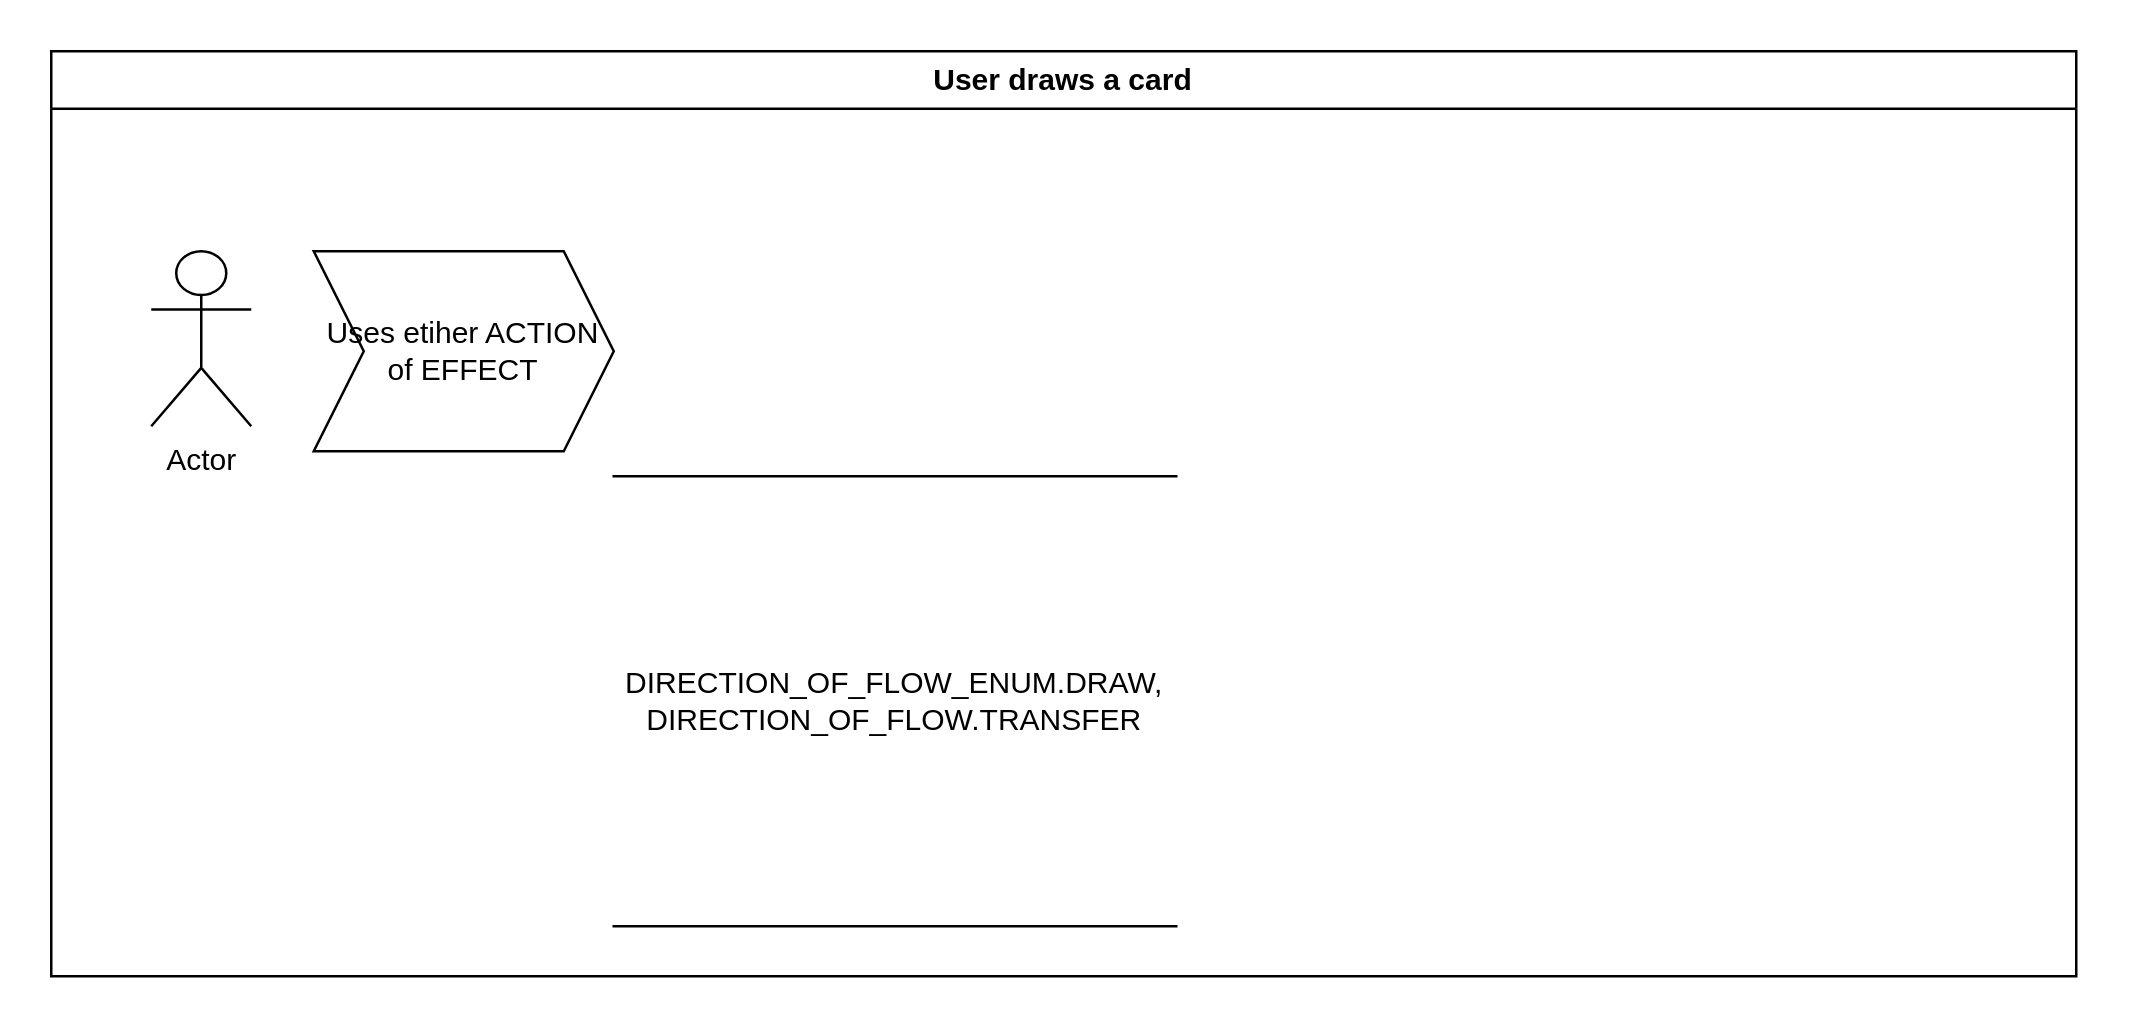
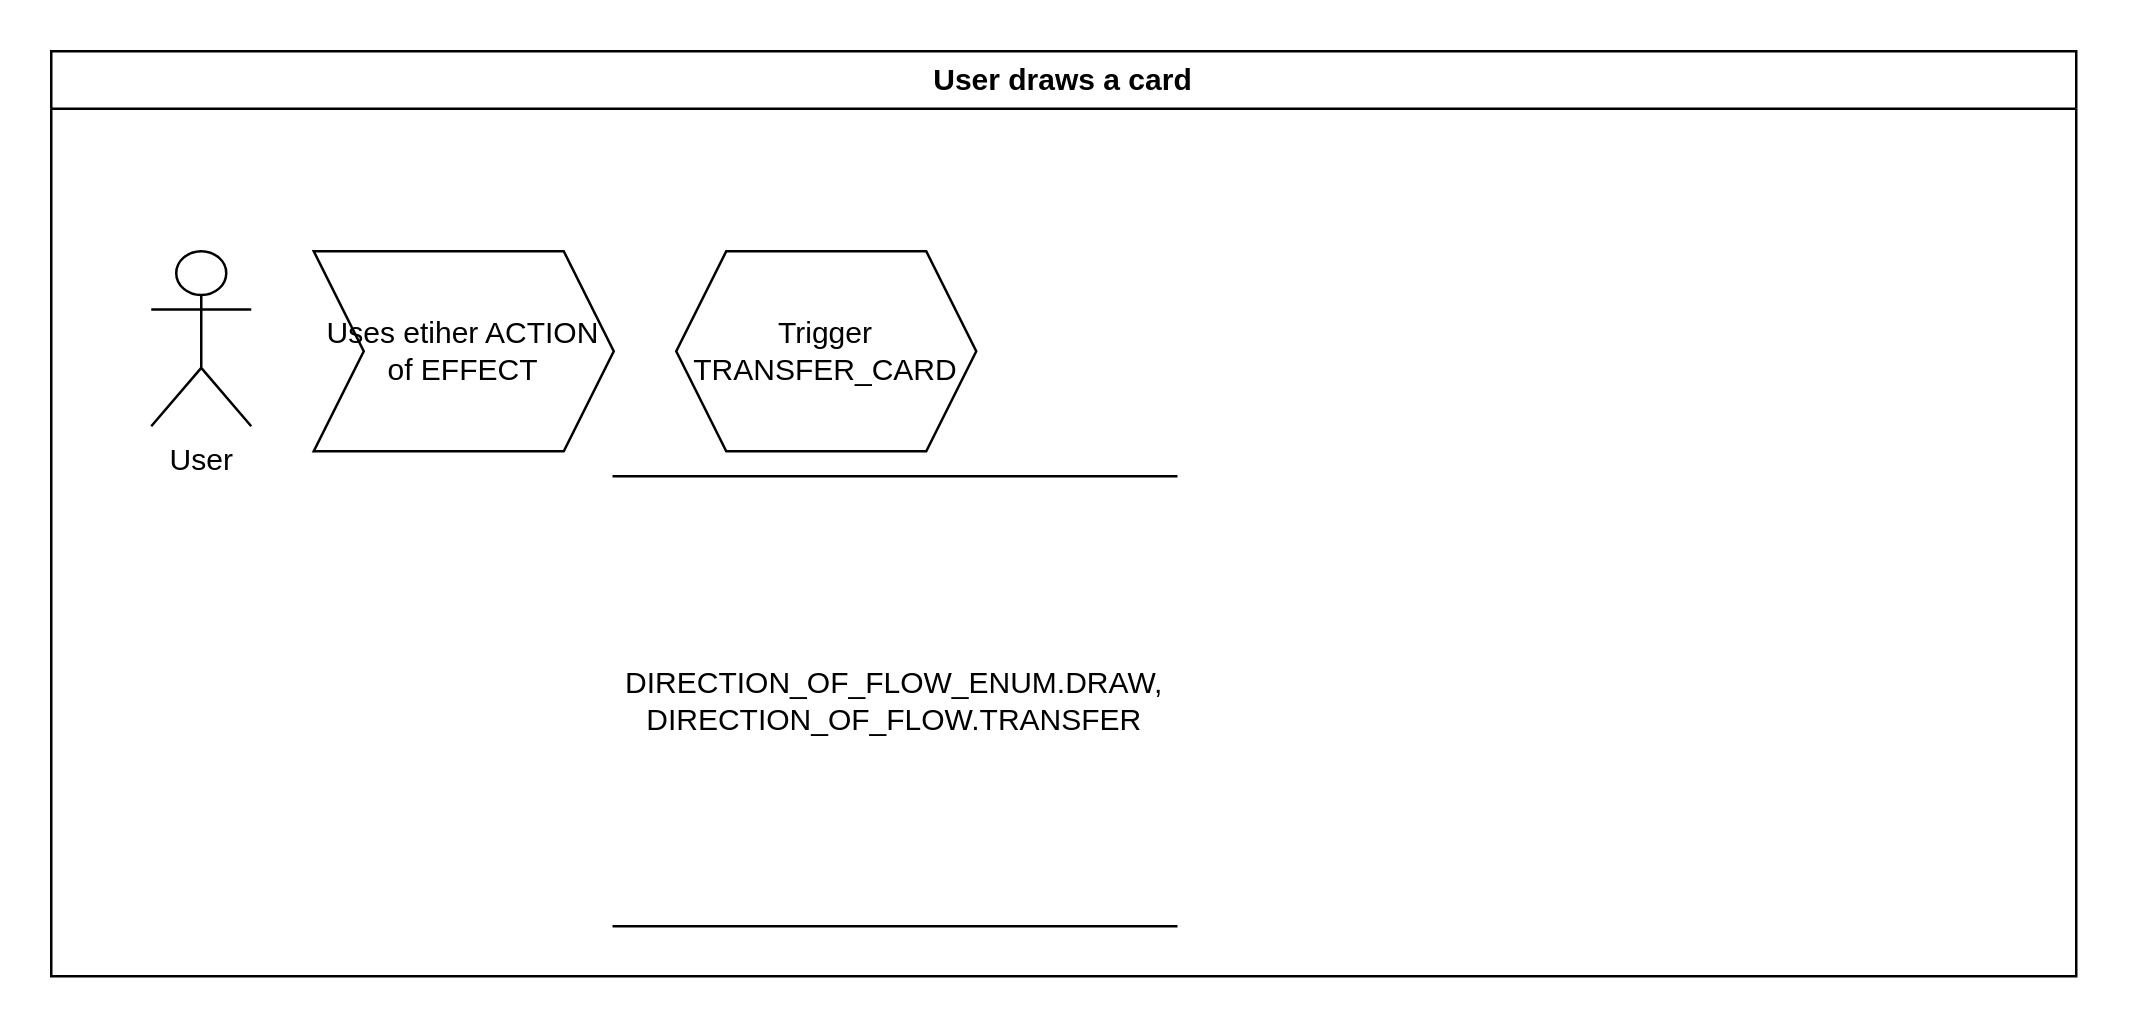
none -> (826, 351)
(203, 462) -> (203, 462)
